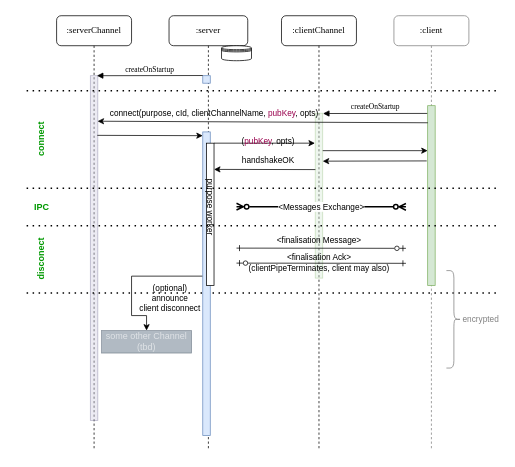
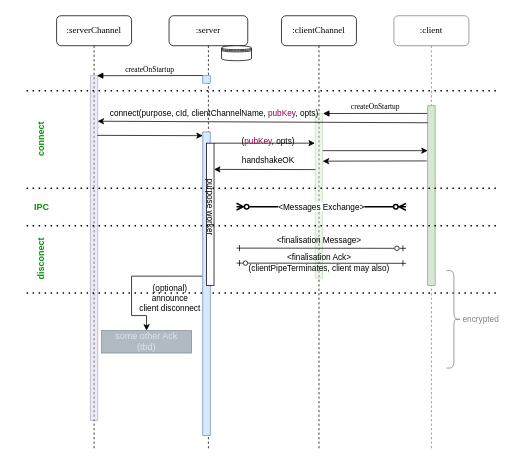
(147, 342) -> (147, 342)
